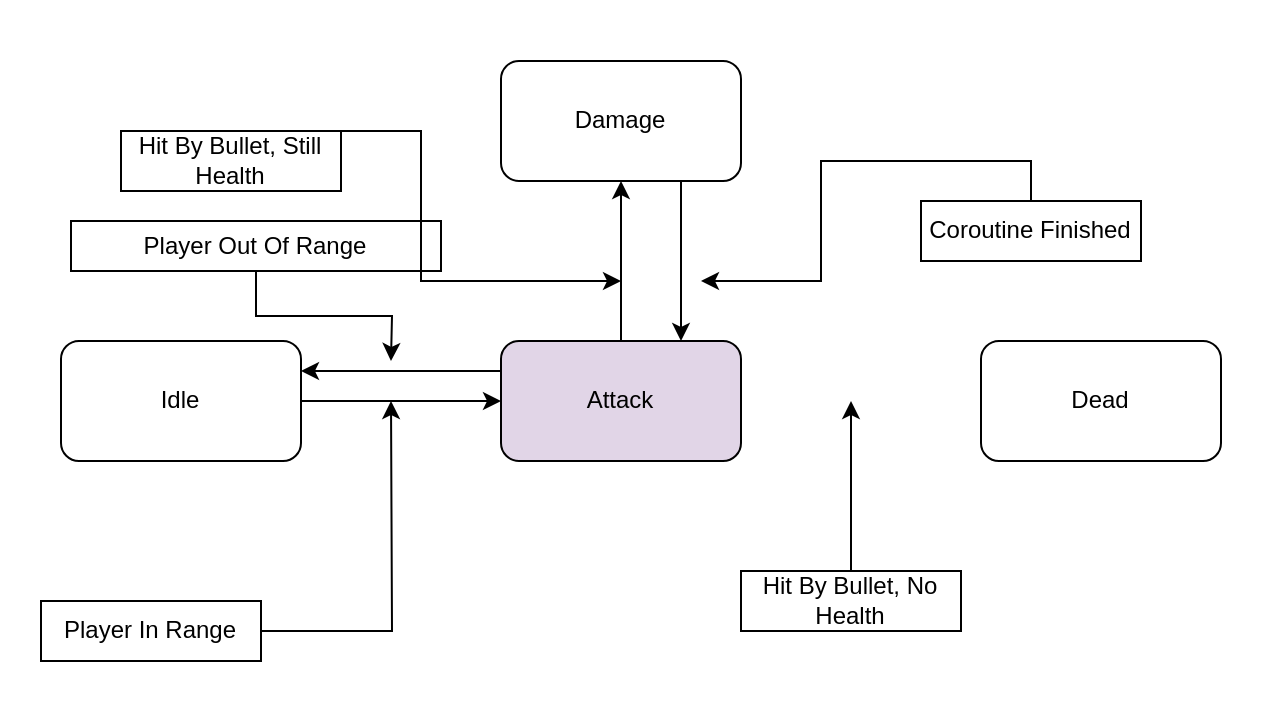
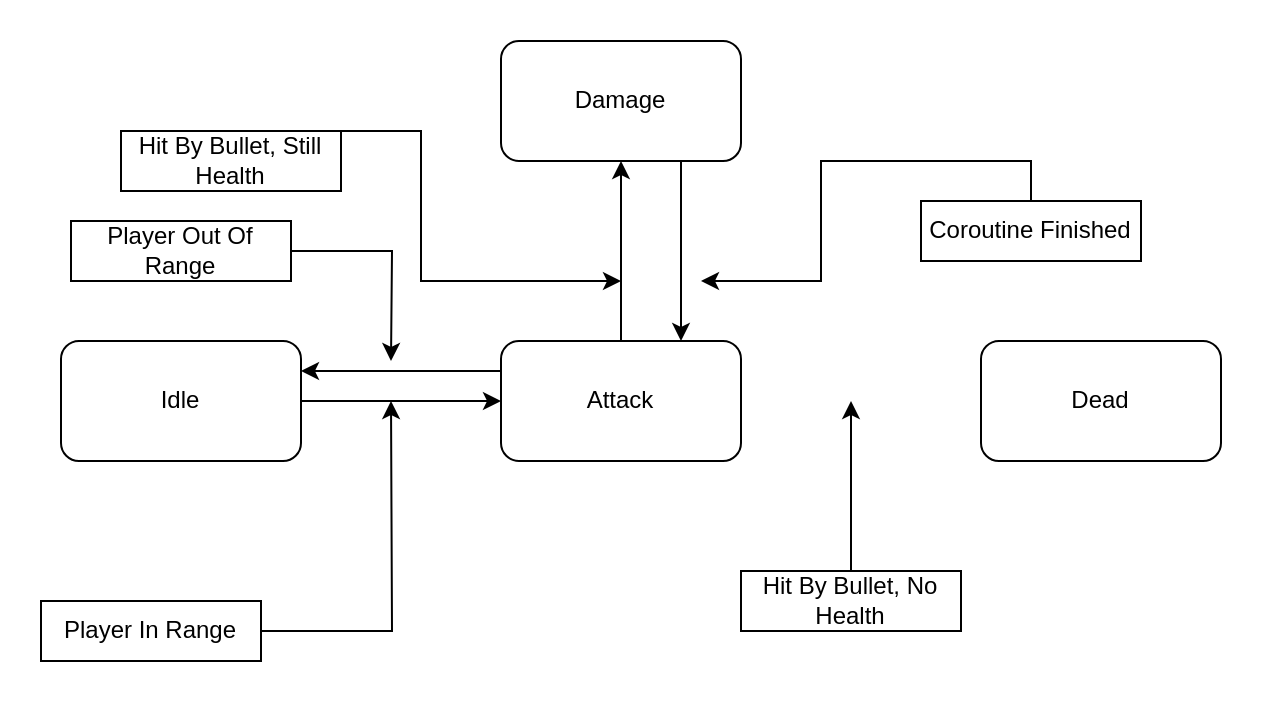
(621, 121) -> (621, 101)
(256, 246) -> (181, 251)
(621, 401) -> (621, 401)
